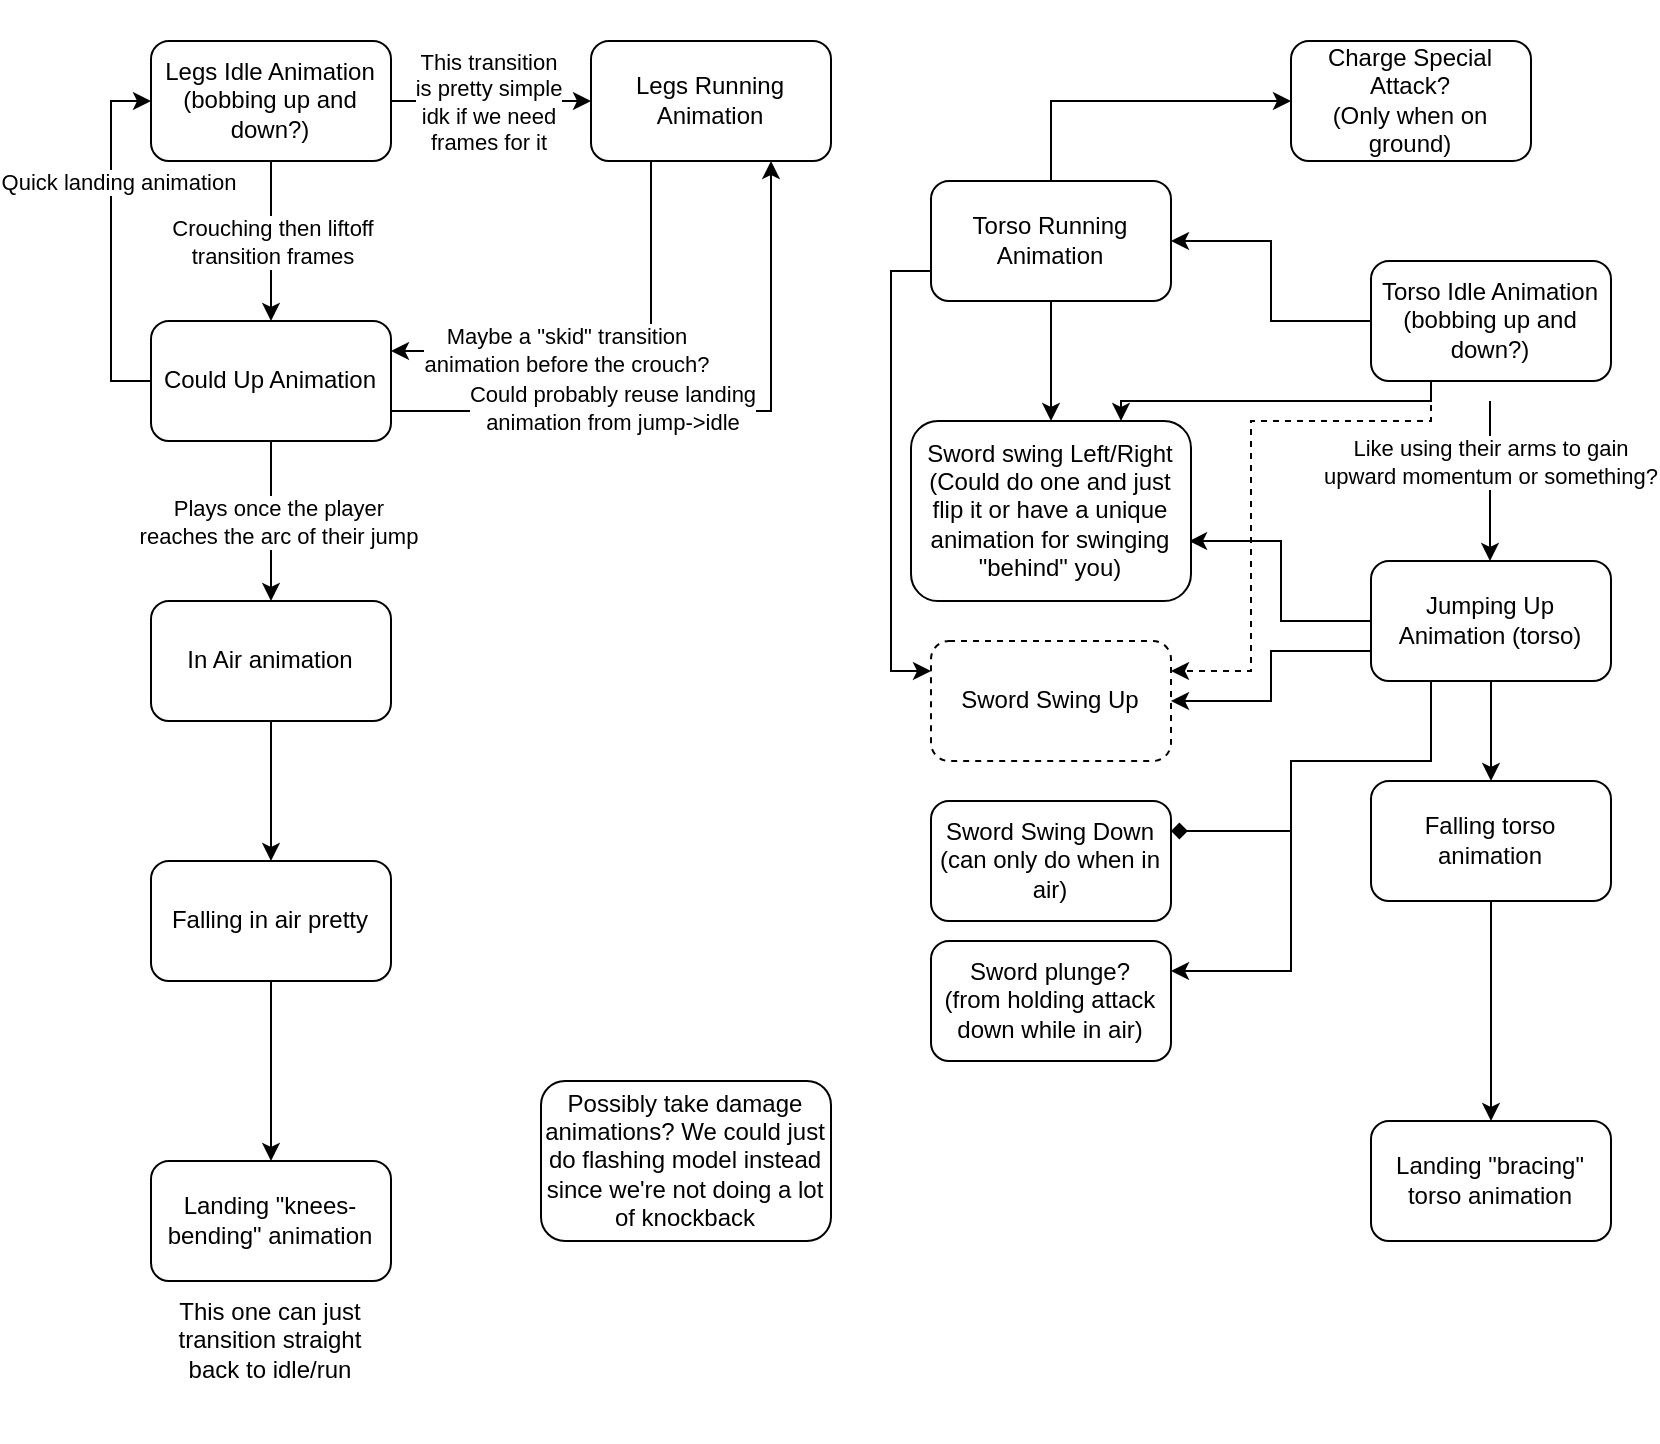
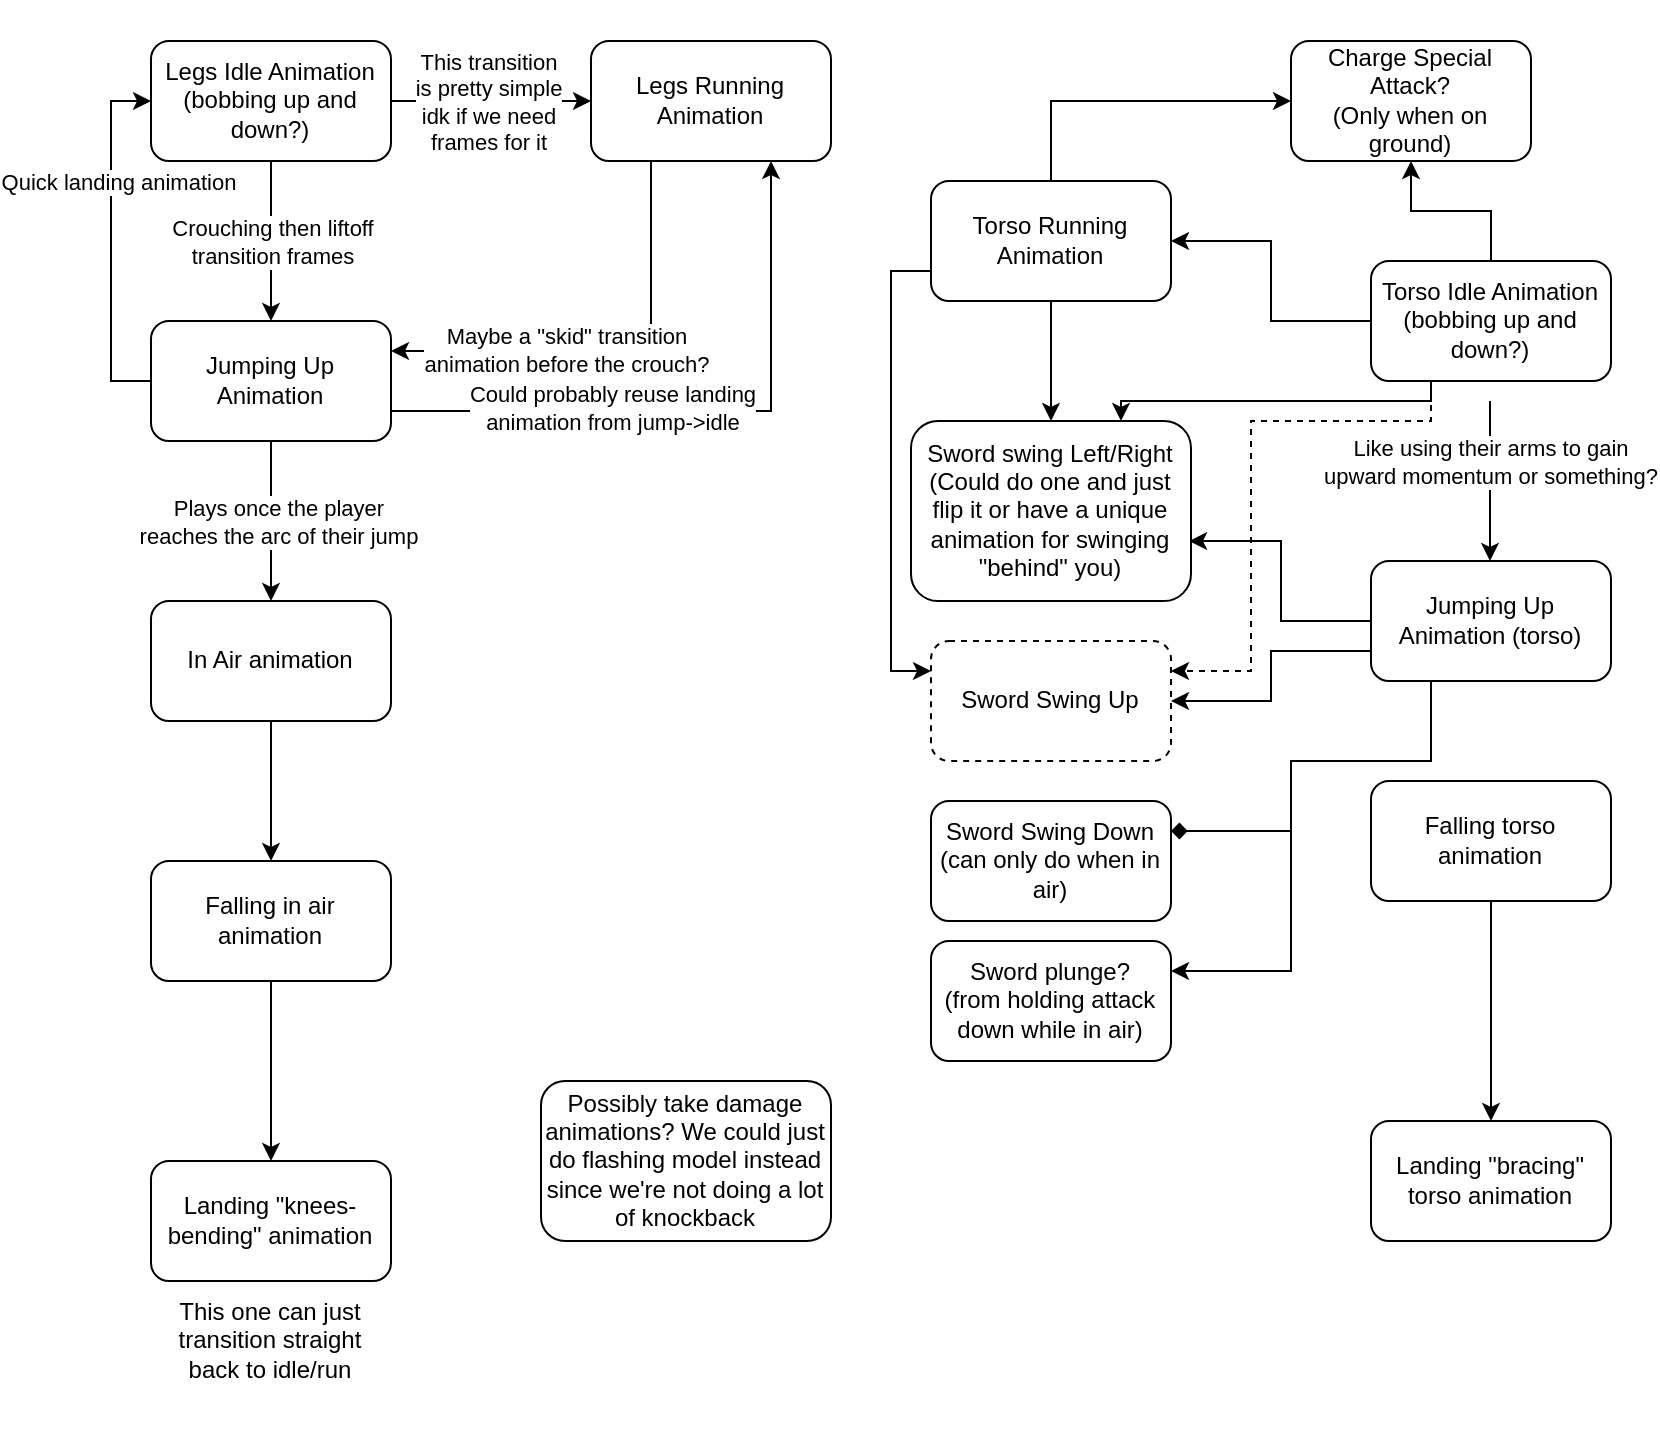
none -> (1458, 211)
(271, 381) -> (271, 381)
(1491, 724) -> none
(271, 921) -> (271, 921)
